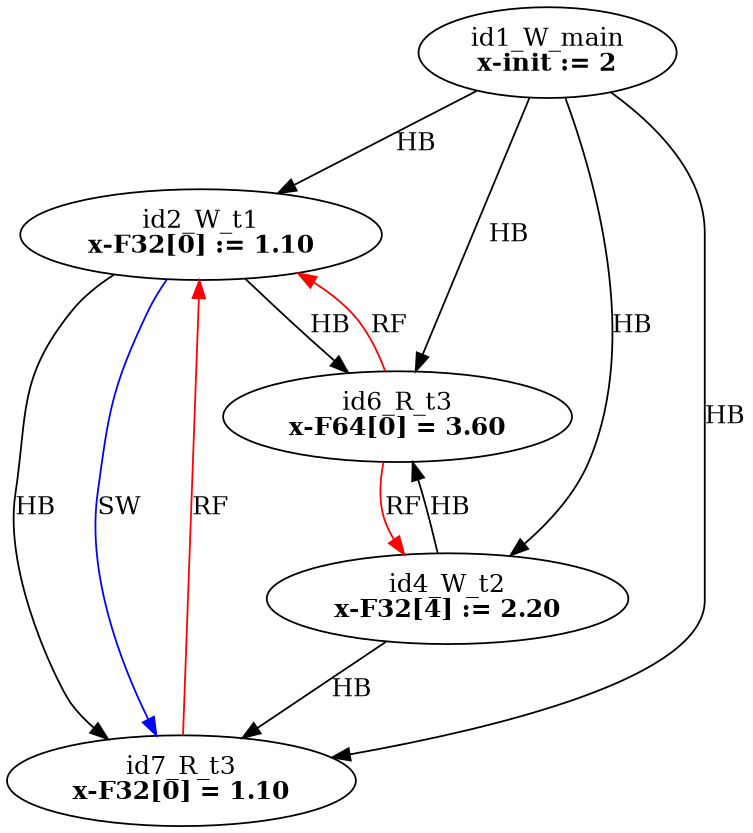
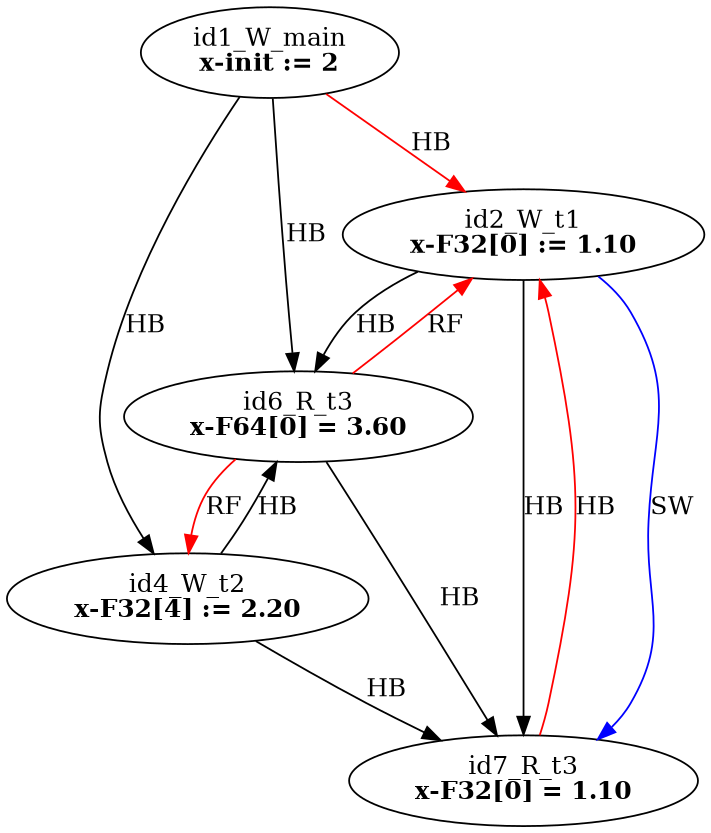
(386, 138) -> (388, 138)
(211, 508) -> (596, 508)
(705, 531) -> (408, 591)
